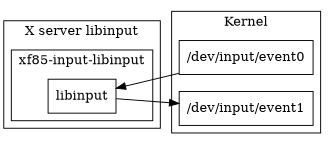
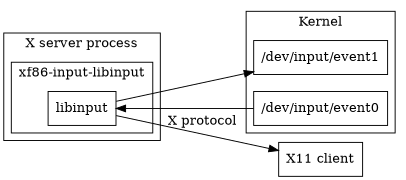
(82, 32) -> (82, 44)
(82, 61) -> (82, 73)
none -> (321, 159)
